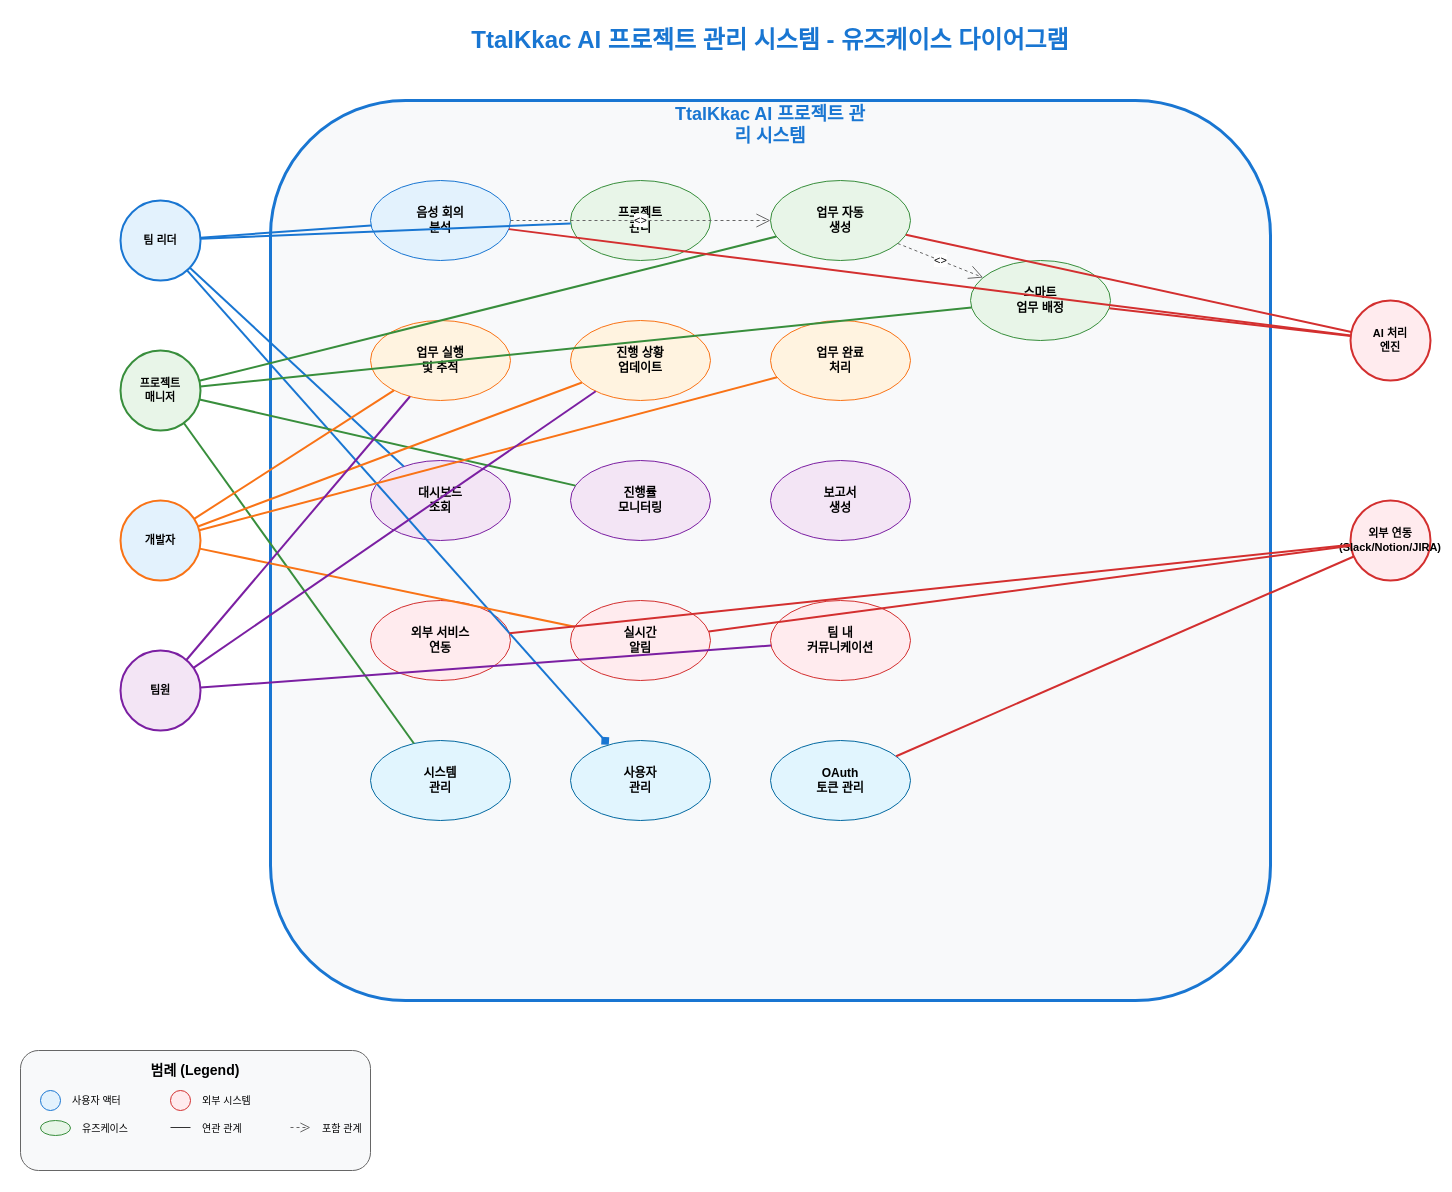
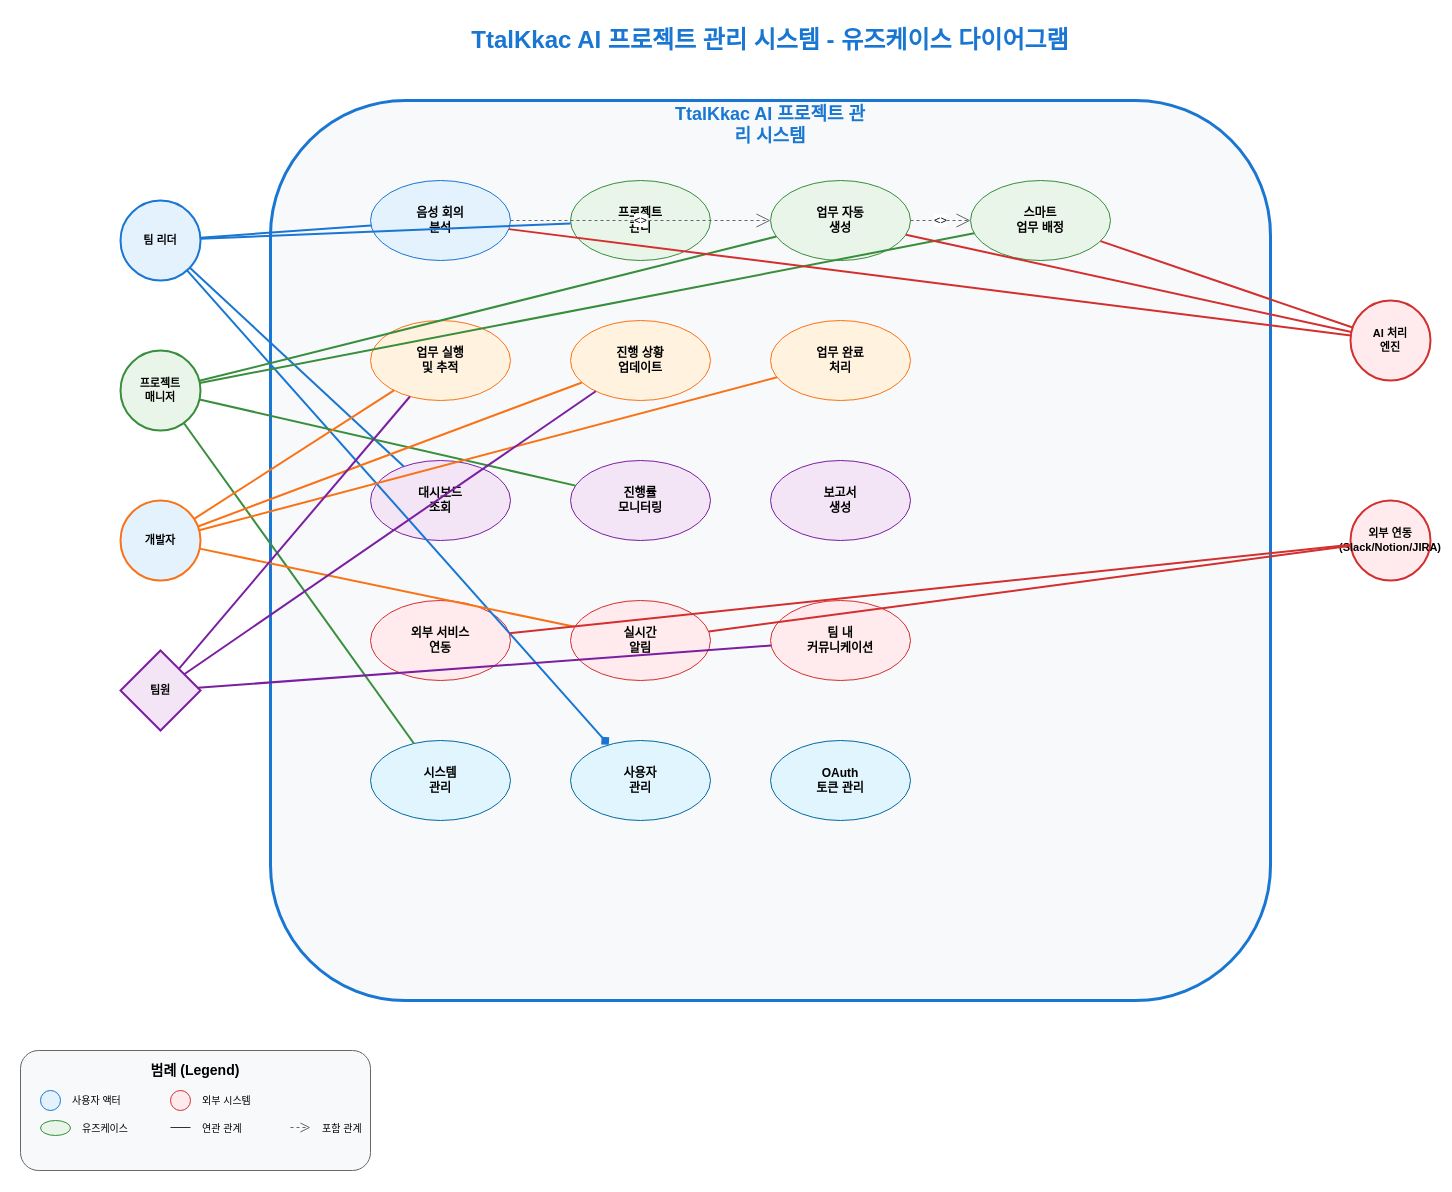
(1041, 301) -> (1041, 221)
(1125, 656) -> none
(161, 691) -> (161, 691)
